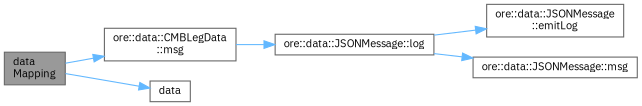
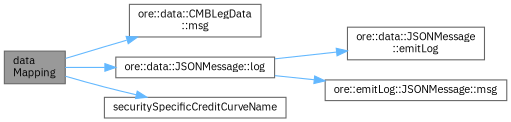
(250, 45) -> (85, 67)
(555, 67) -> (416, 90)
(170, 91) -> (195, 108)
